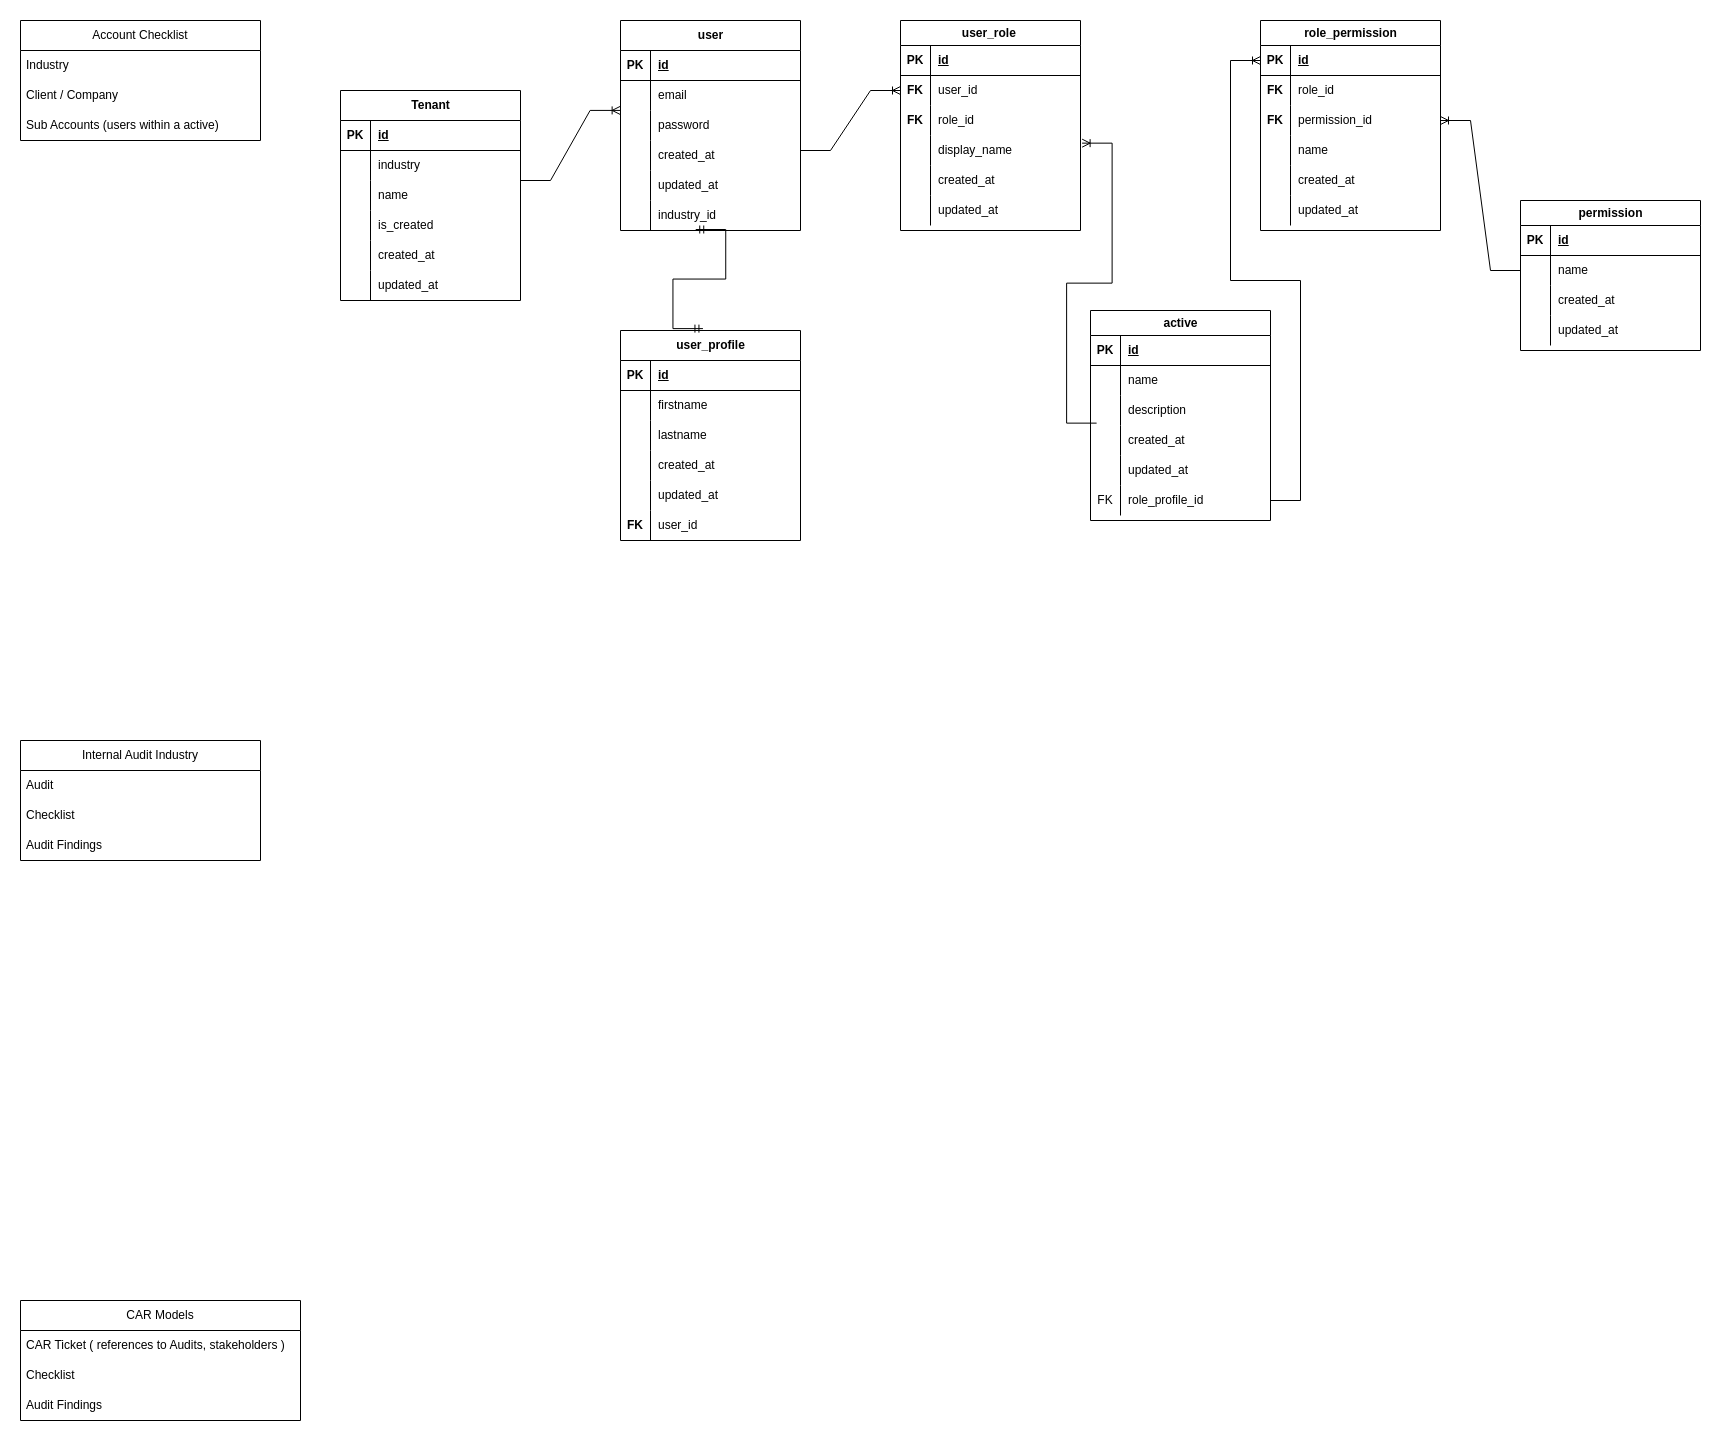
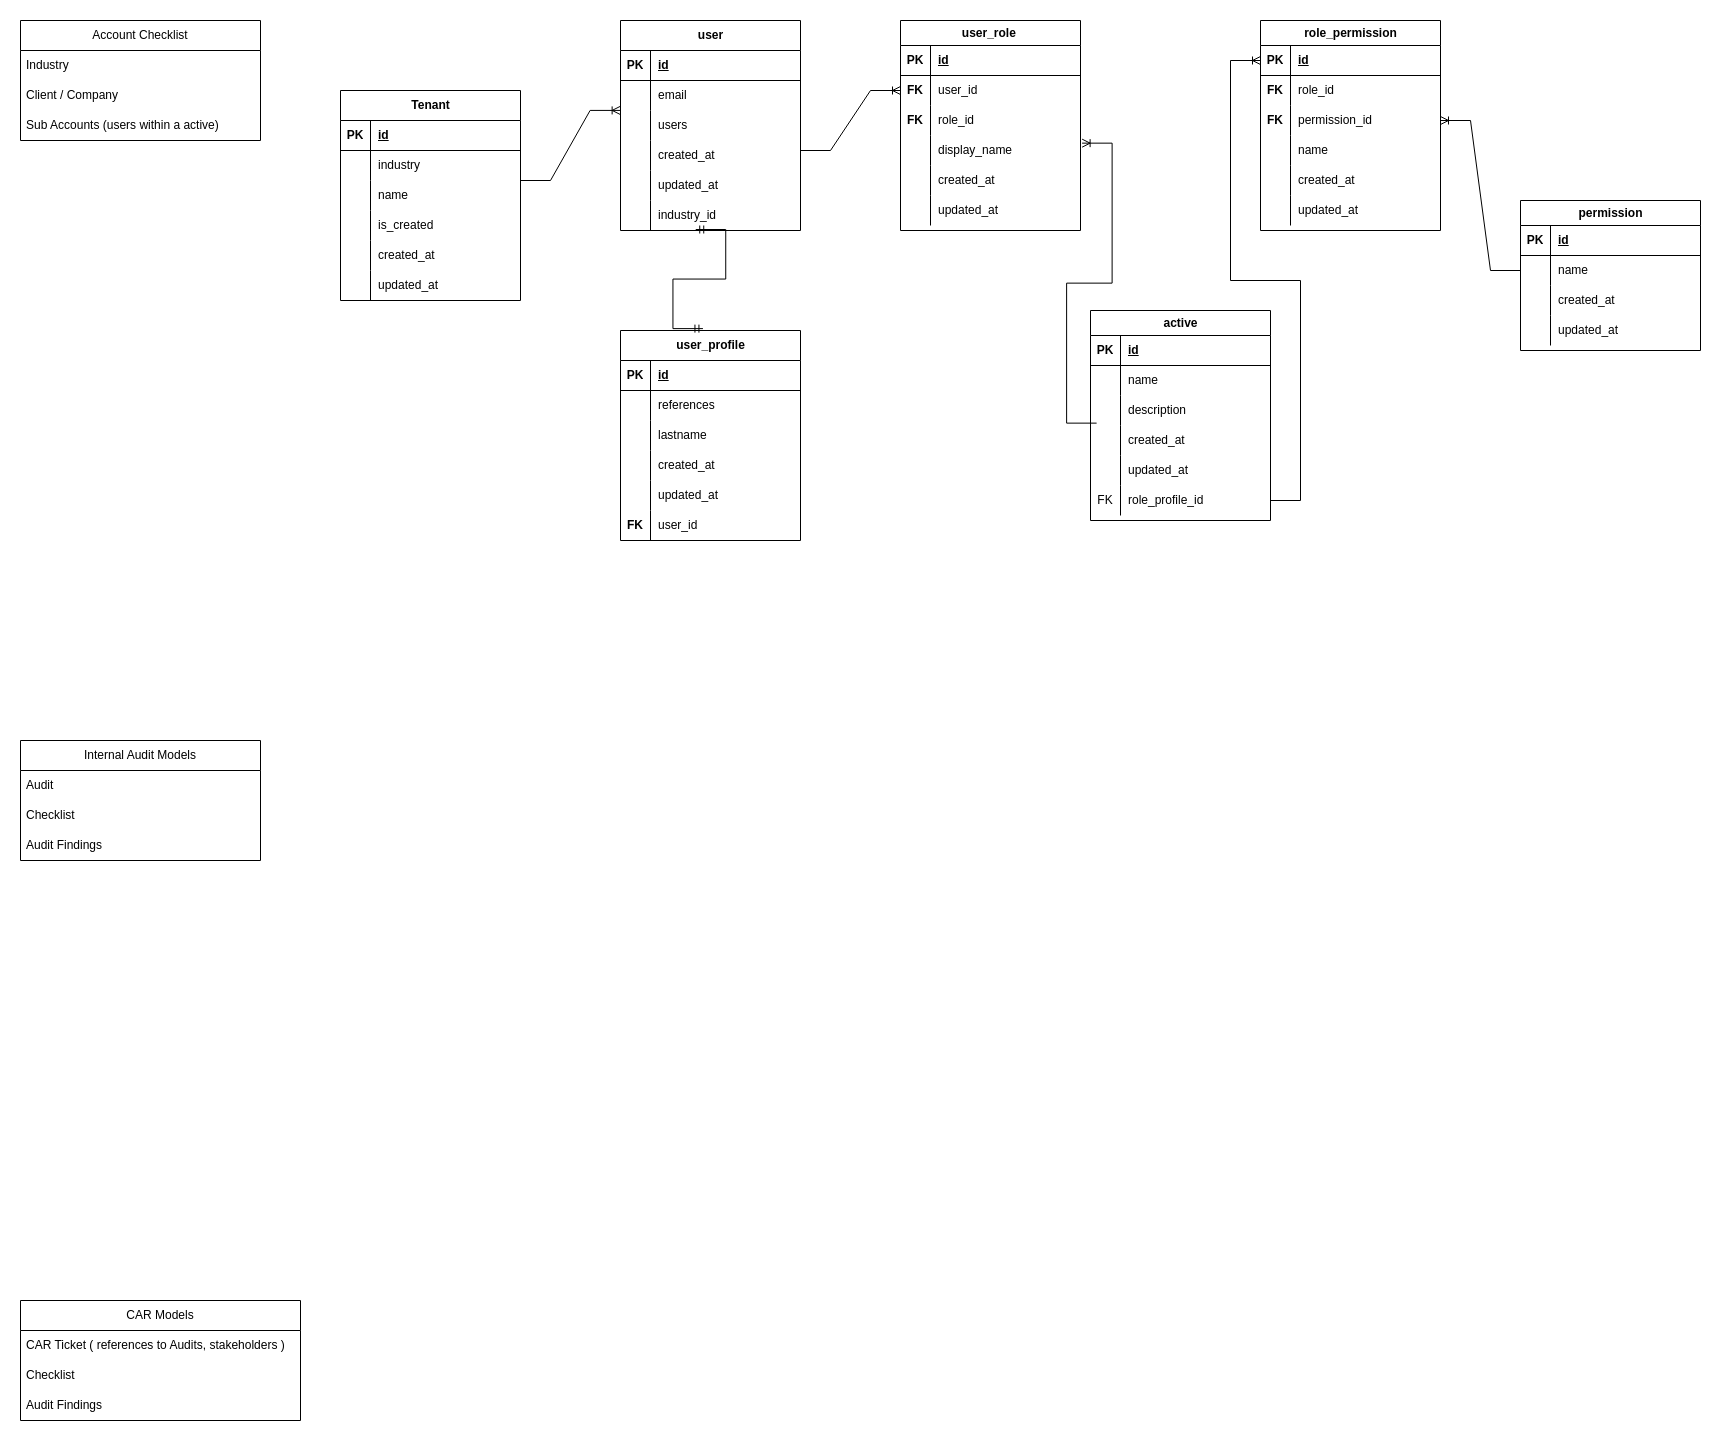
(685, 126) -> (675, 126)
(687, 406) -> (692, 406)
(141, 756) -> (141, 756)
